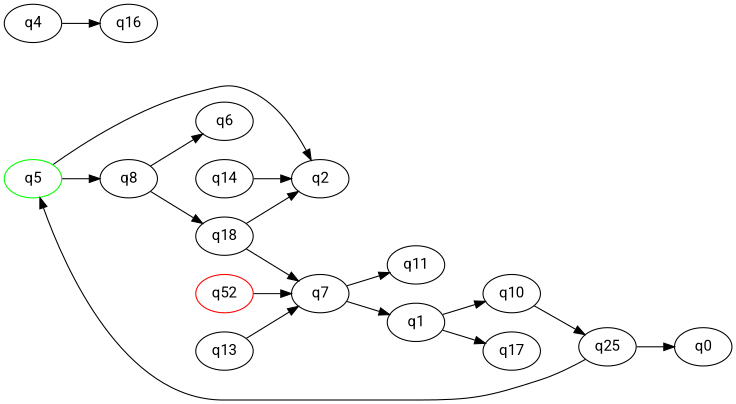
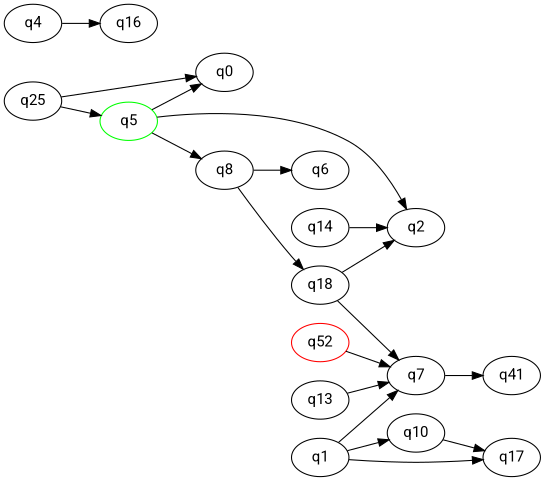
none -> (172, 99)
(416, 265) -> (512, 376)
(363, 306) -> (364, 420)
(555, 317) -> (459, 444)
